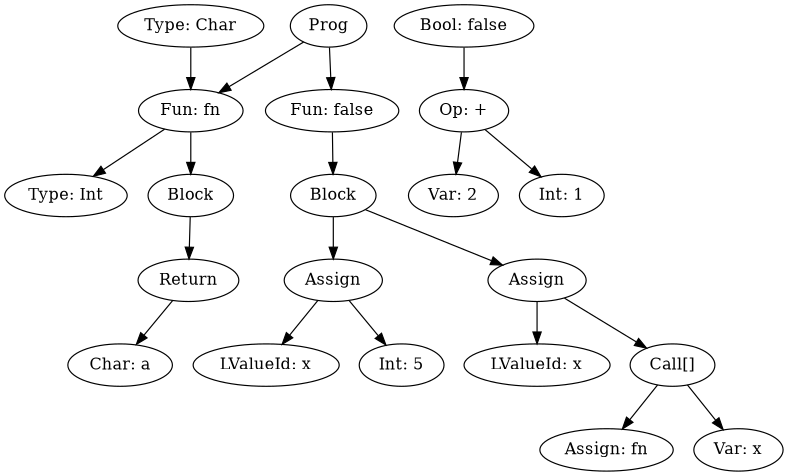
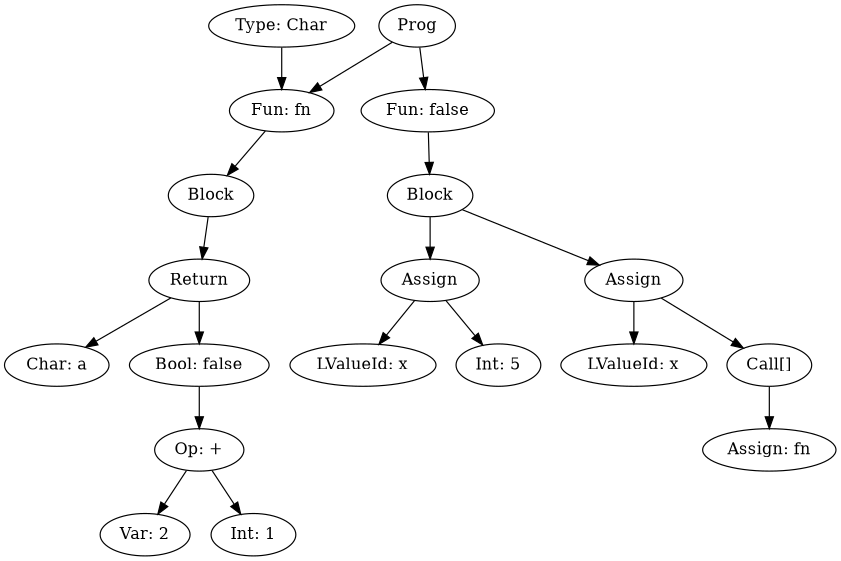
(66, 196) -> none
none -> (199, 317)
(738, 450) -> none
